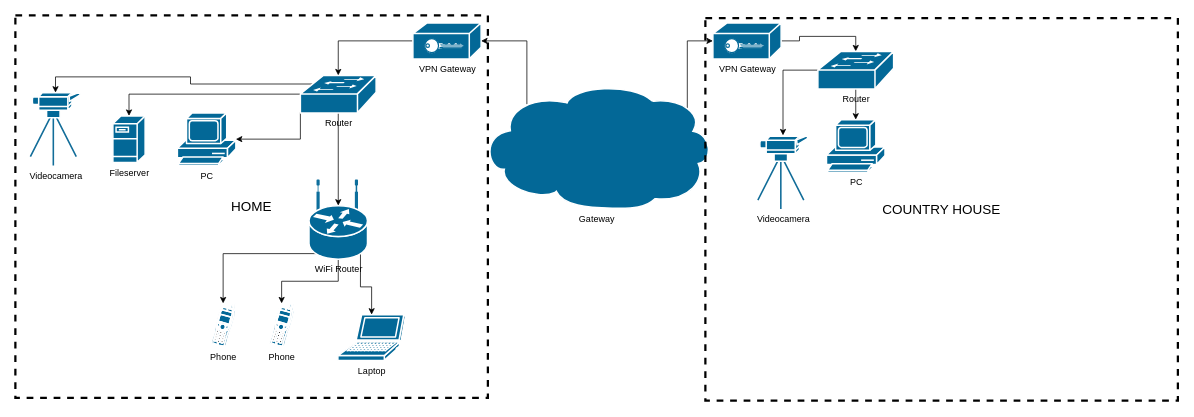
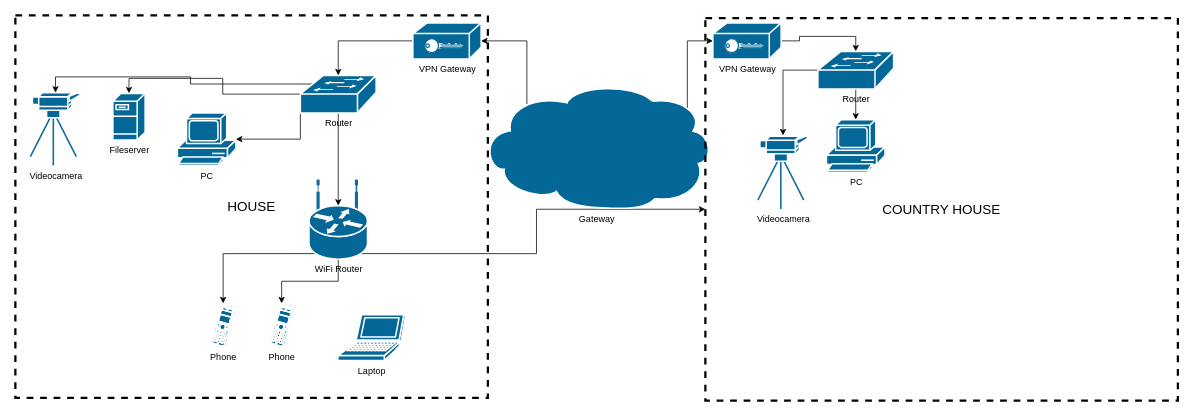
(129, 139) -> (129, 117)
(252, 207) -> (252, 207)
(360, 287) -> (536, 238)
